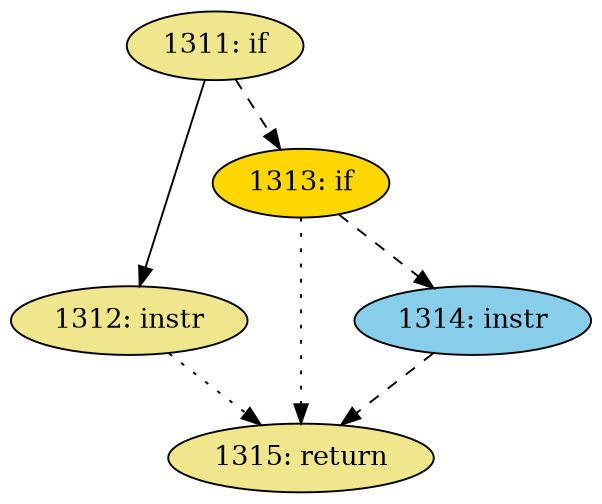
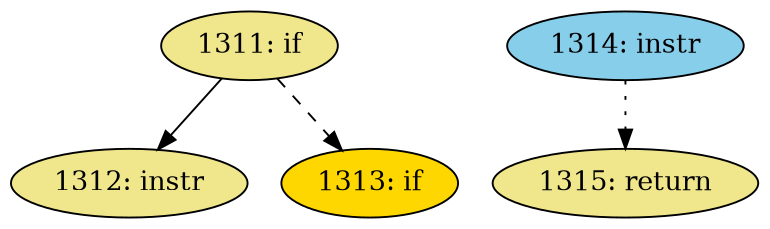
(379, 246) -> none
(301, 311) -> none
(207, 383) -> none
(395, 383) -> (625, 105)
